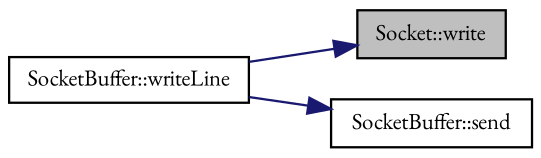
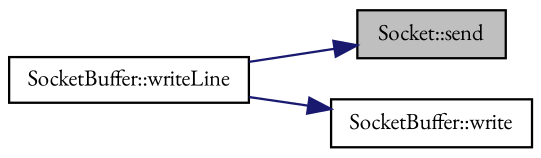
(432, 34) -> (432, 34)
(432, 123) -> (432, 123)
